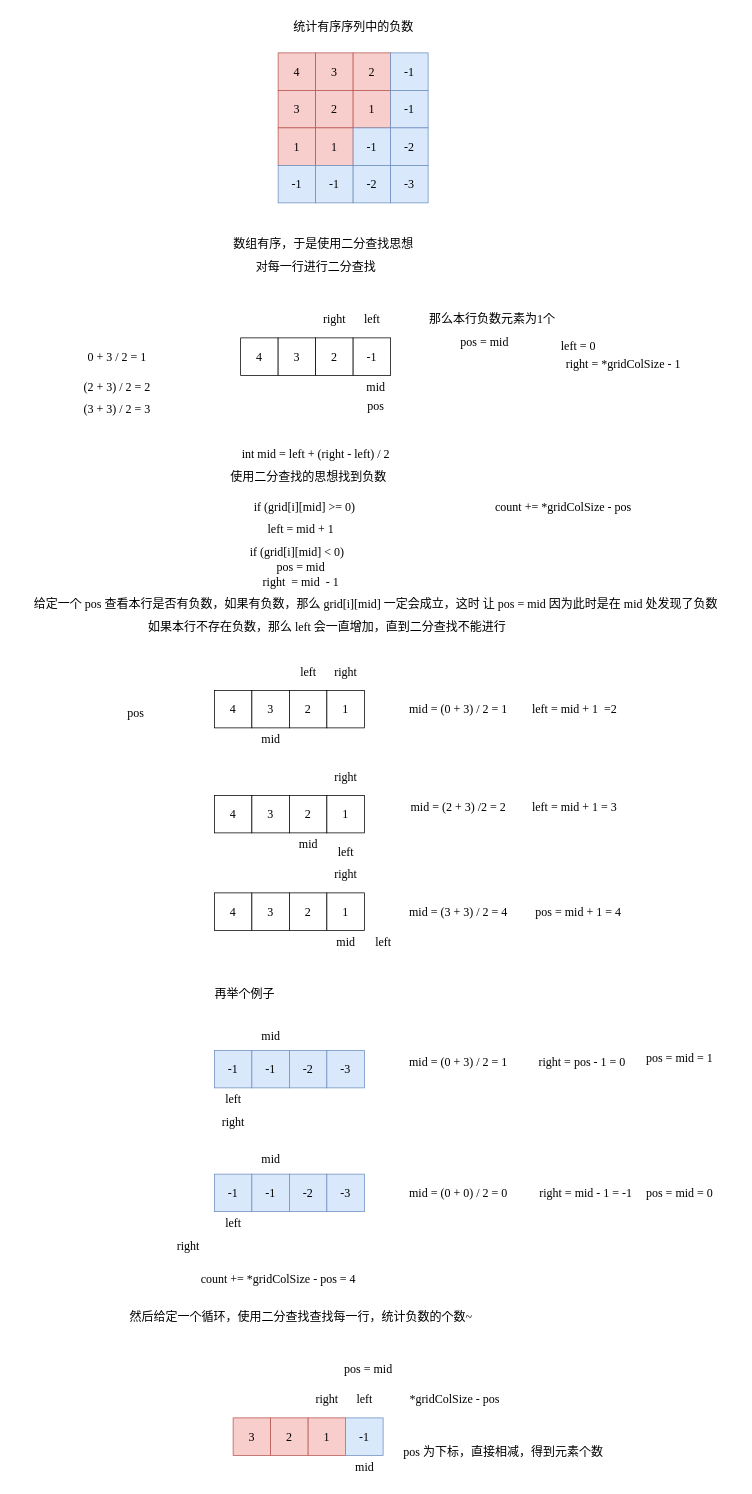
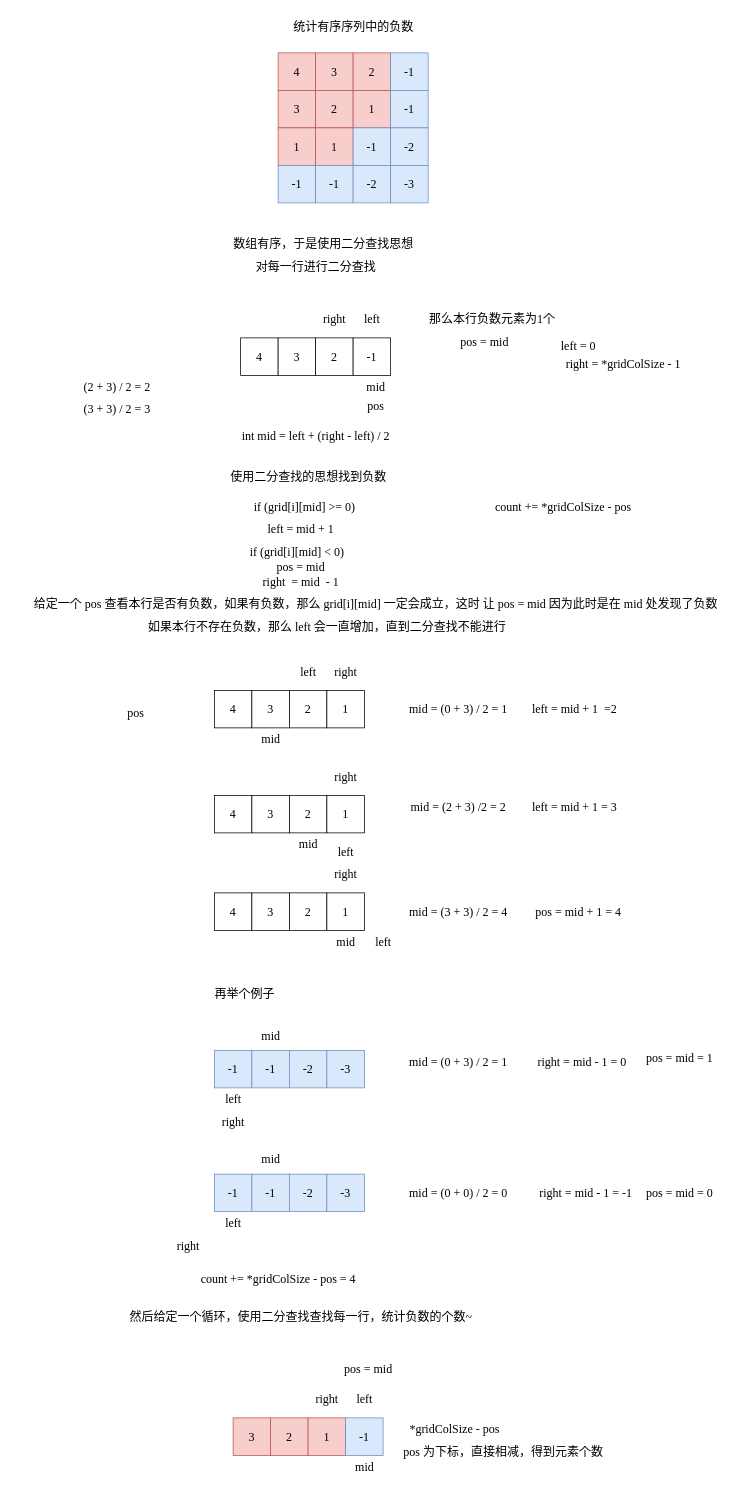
(117, 357) -> none
(315, 454) -> (315, 435)
(582, 1062) -> (582, 1062)
(454, 1399) -> (454, 1429)
